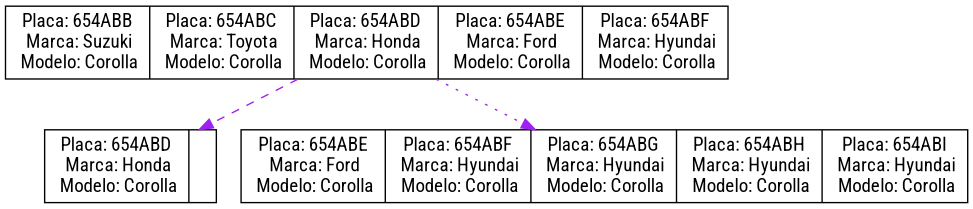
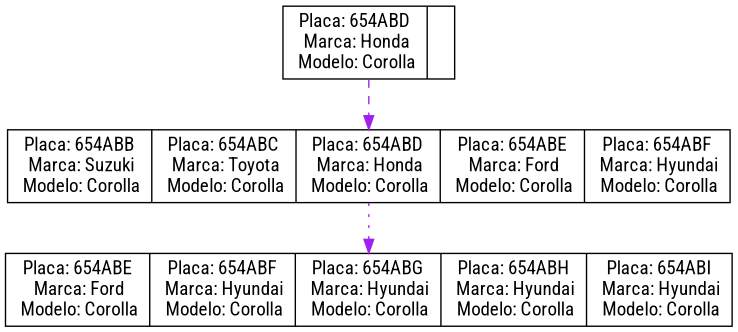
(255, 101) -> (369, 98)
